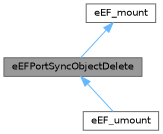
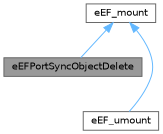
(100, 98) -> (152, 72)
